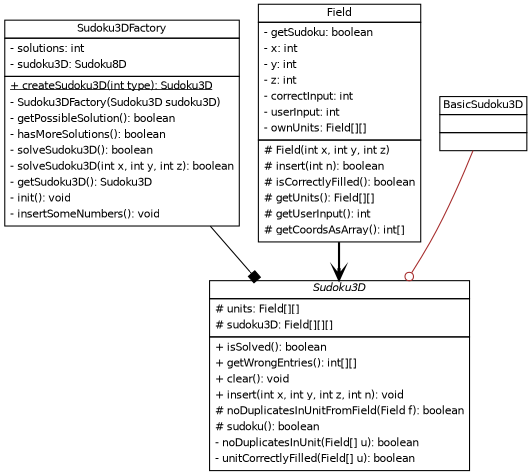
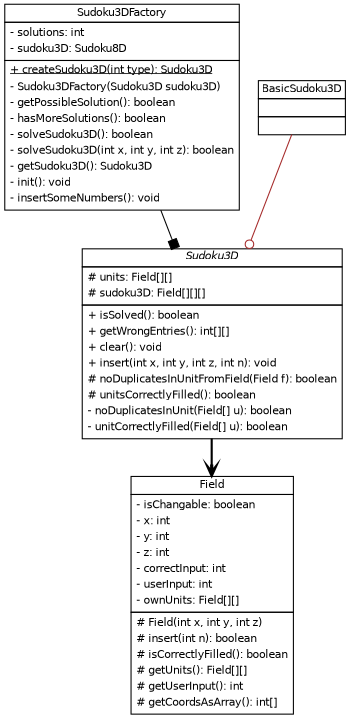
(318, 33) -> (196, 505)
(339, 256) -> (212, 452)
(267, 427) -> (172, 395)
